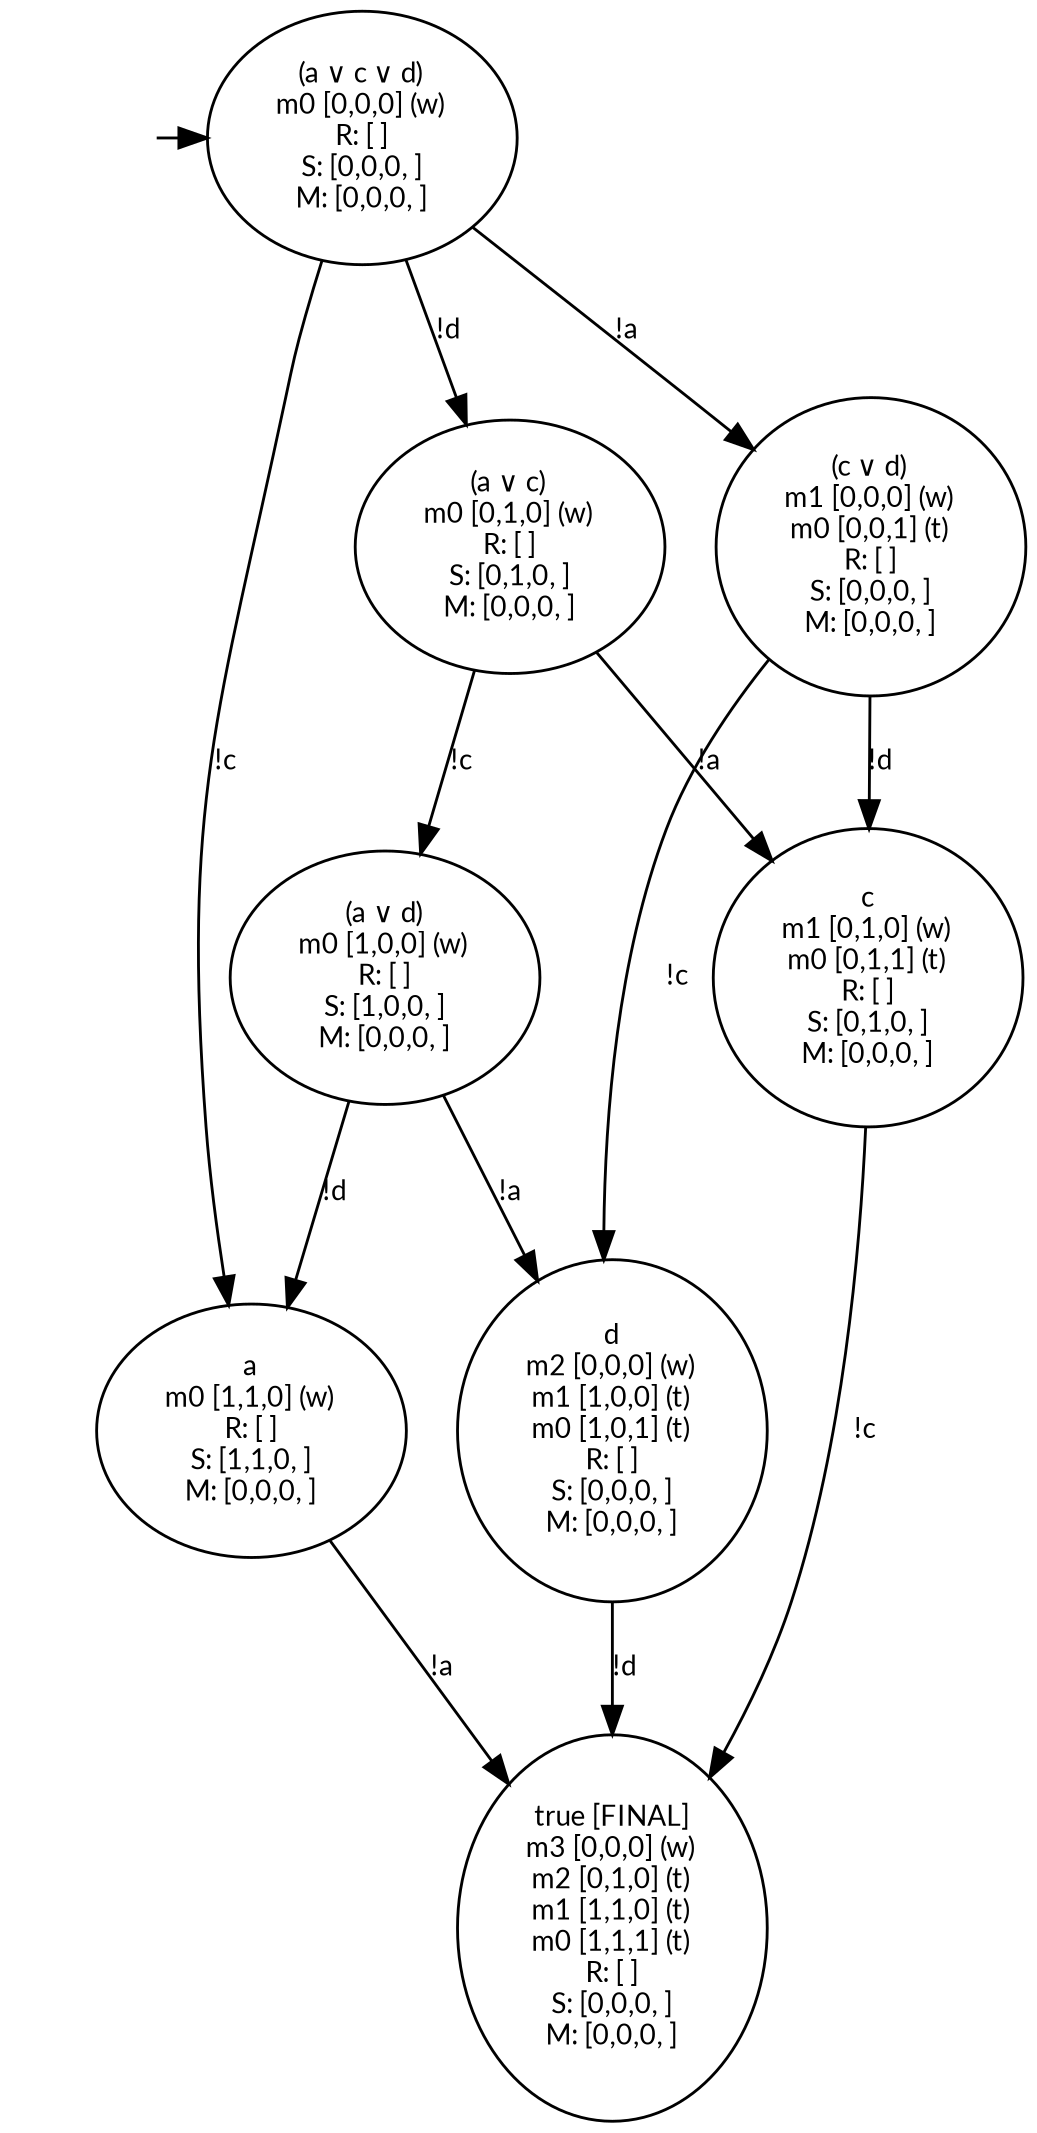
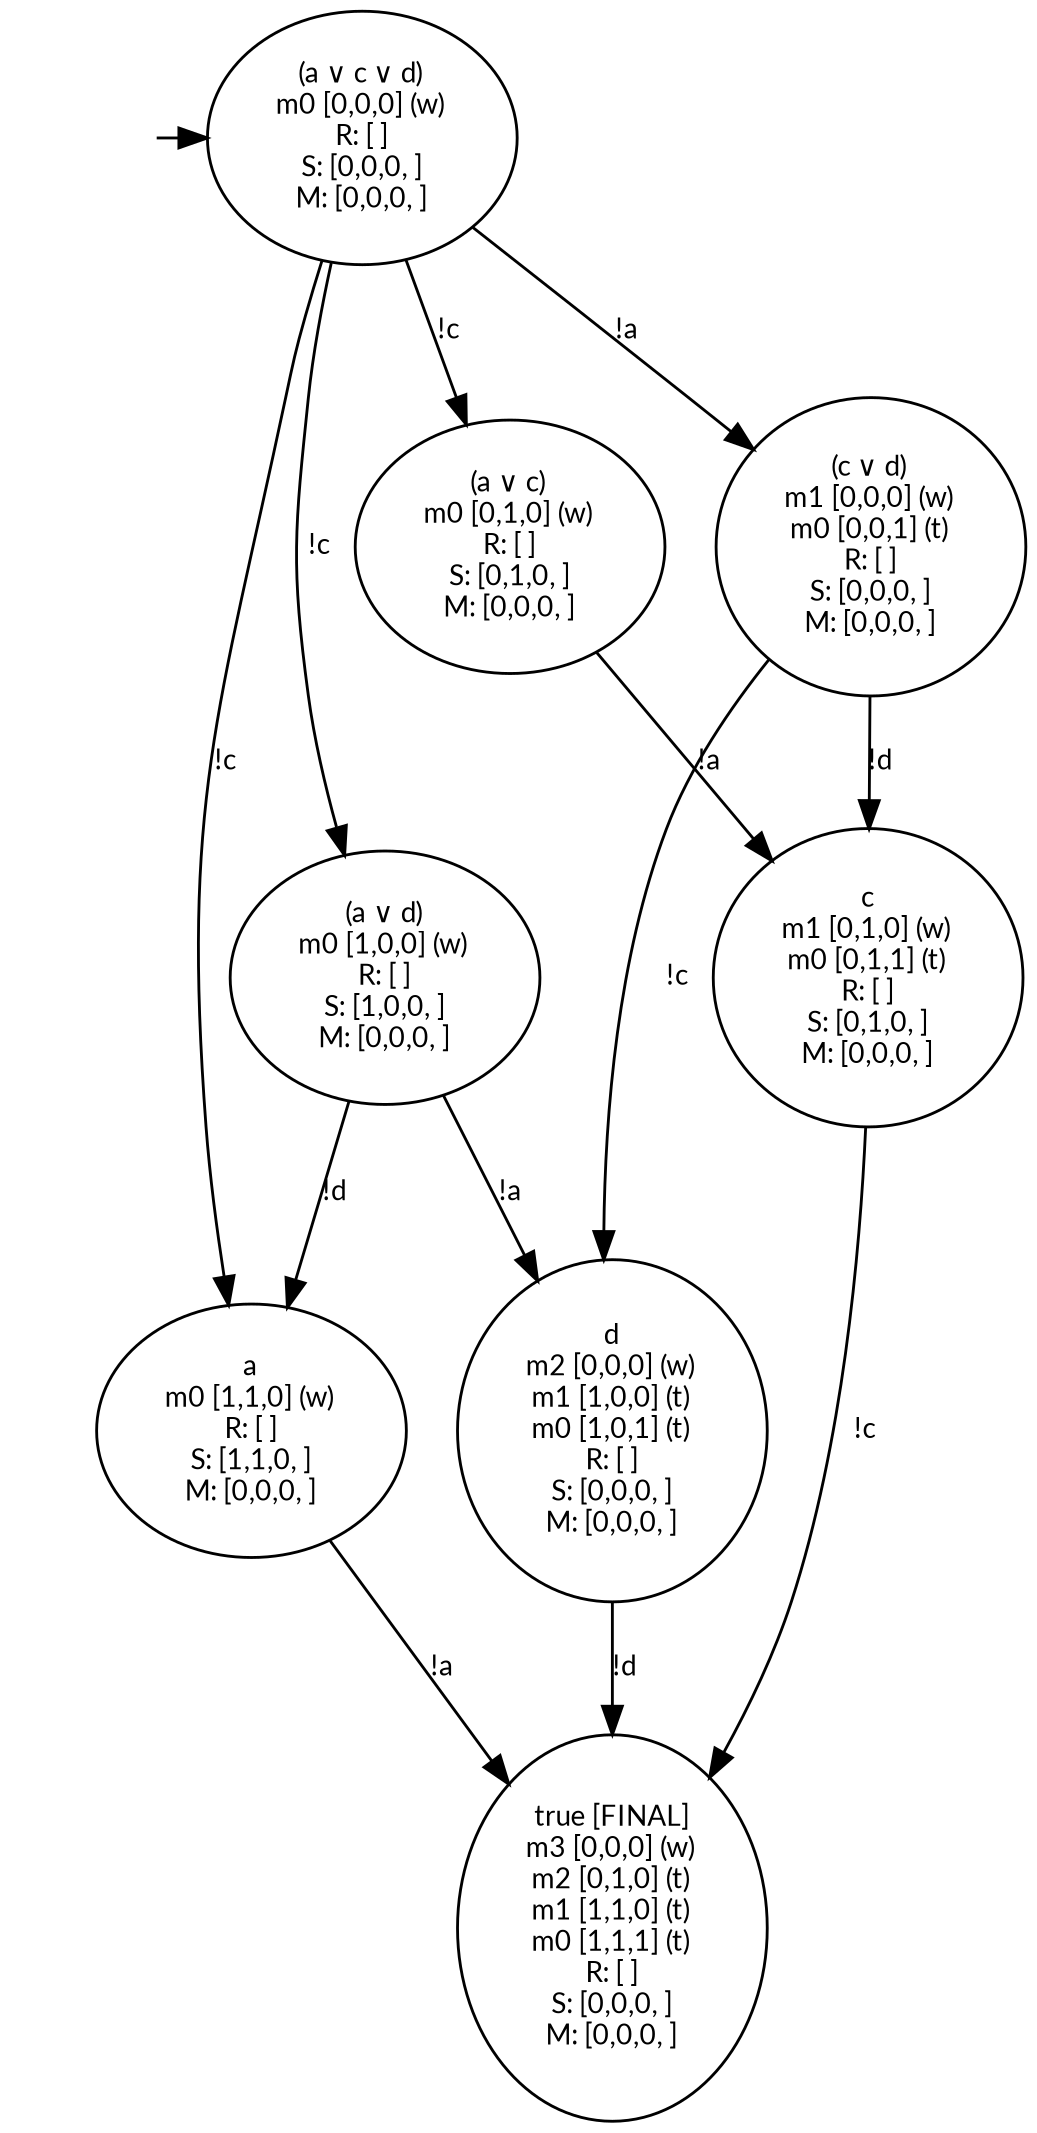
(449, 331) -> (449, 331)
(452, 748) -> (297, 546)
